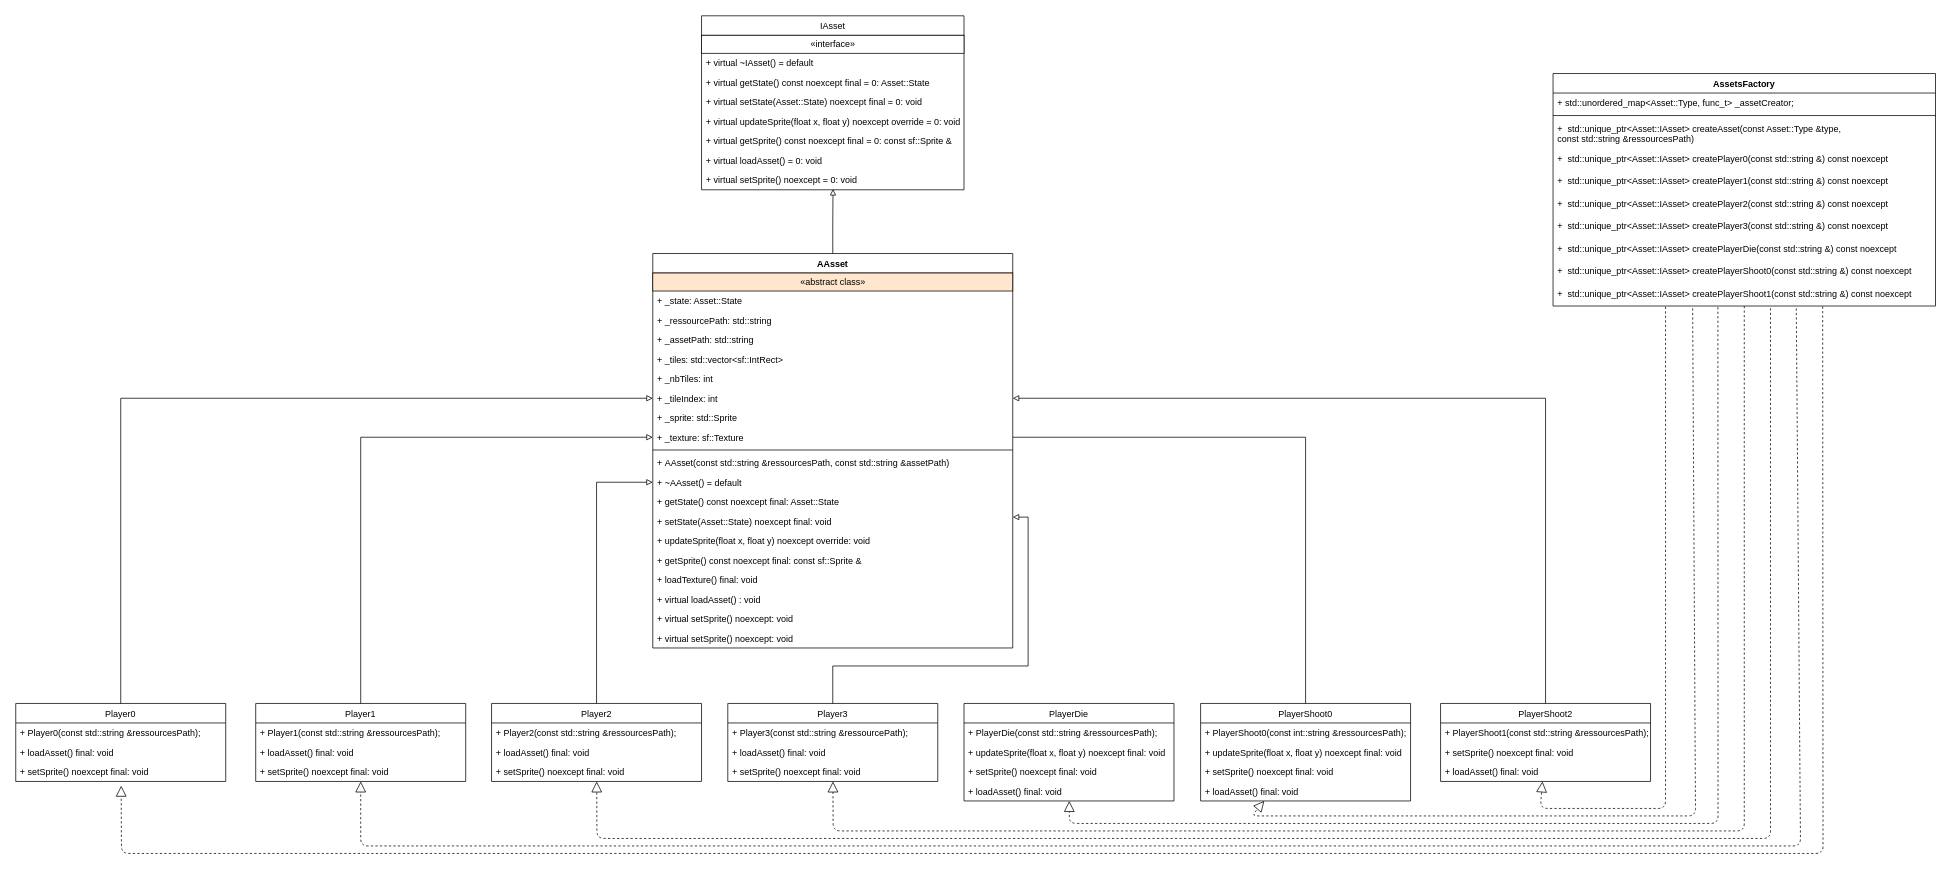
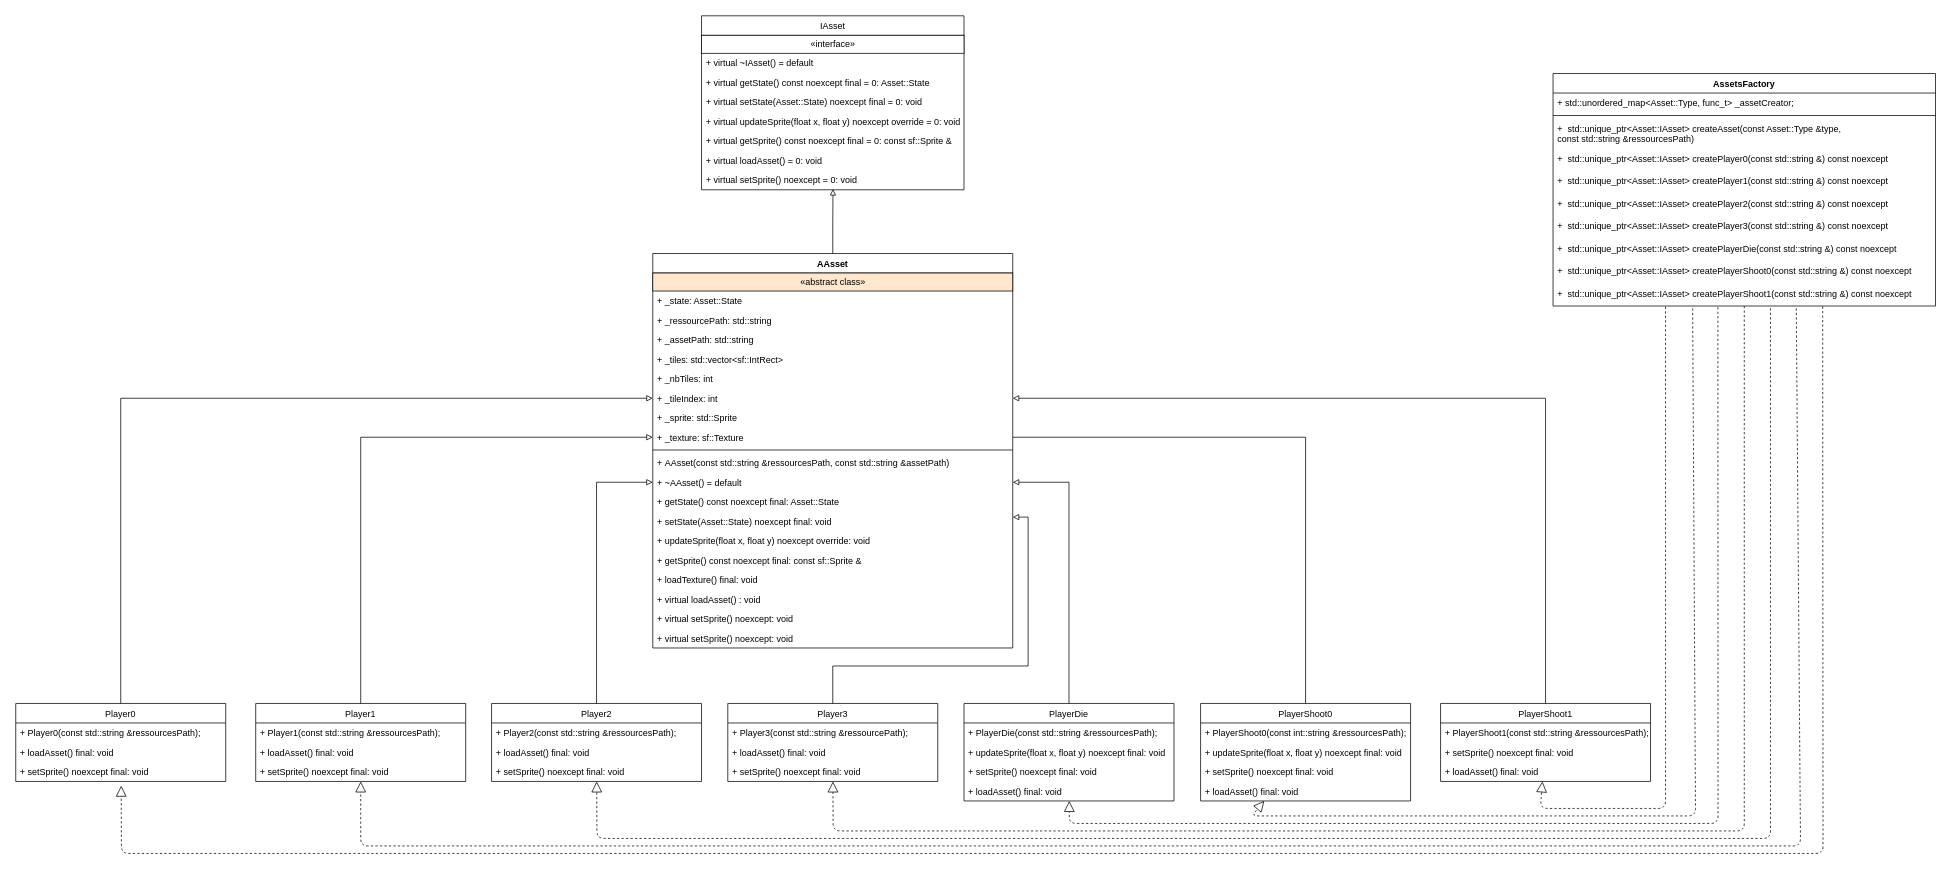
none -> (1069, 567)
(1545, 714) -> (1545, 714)
